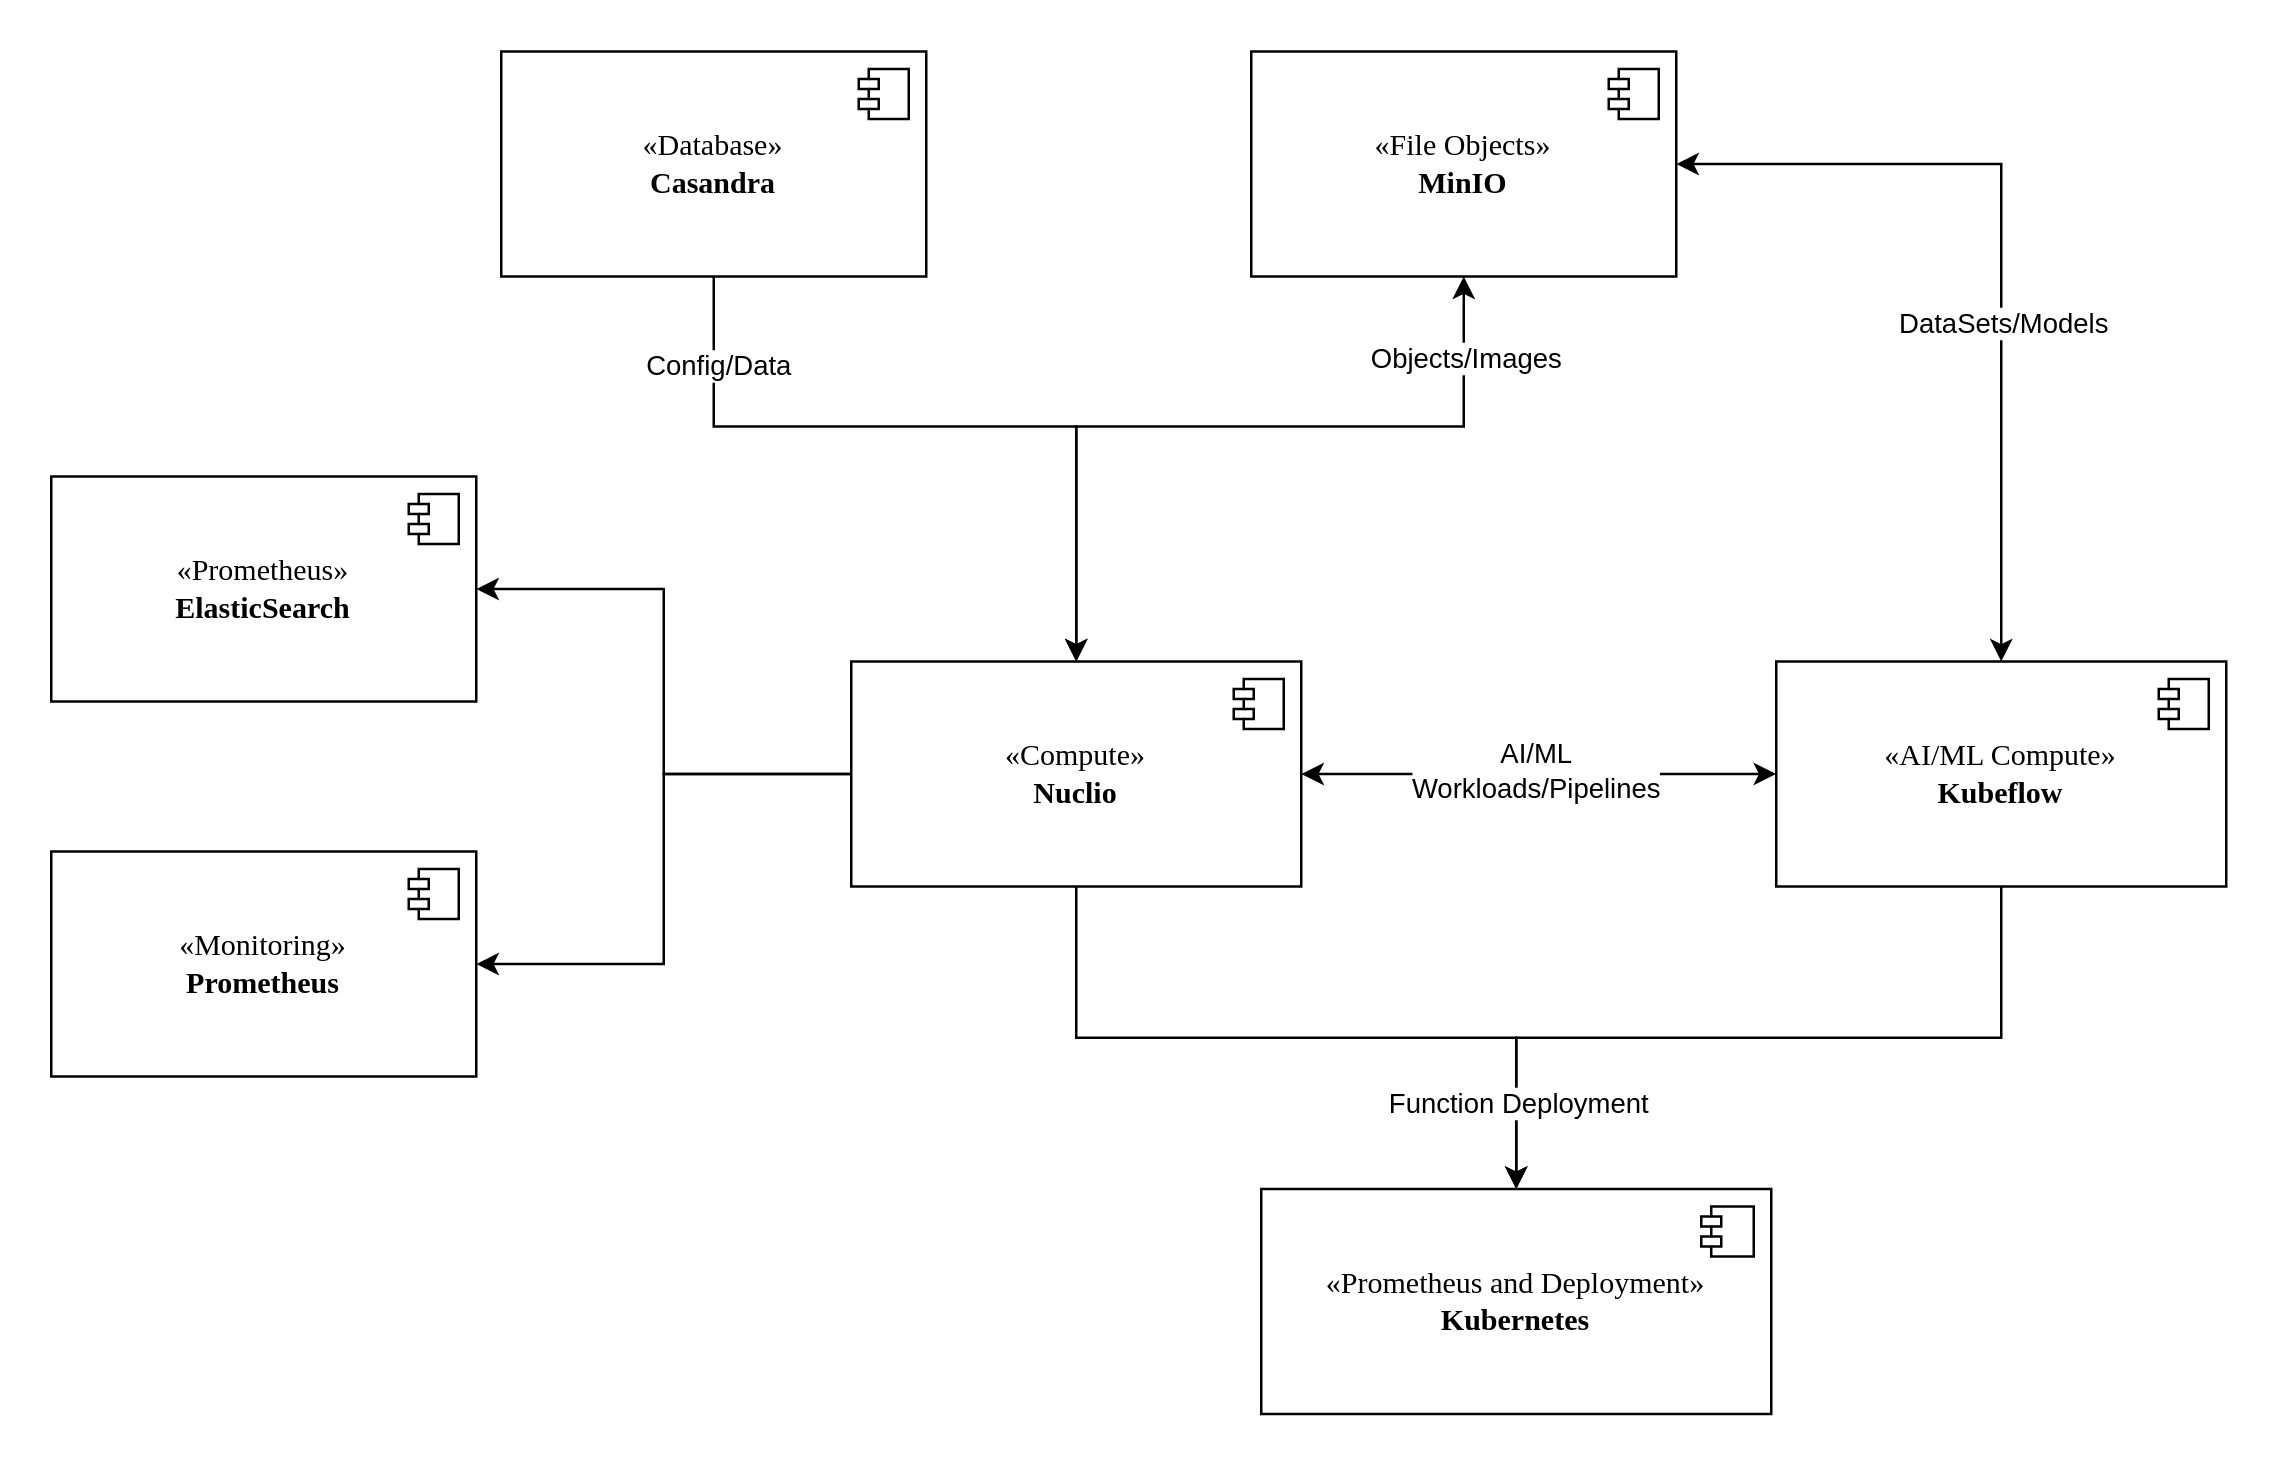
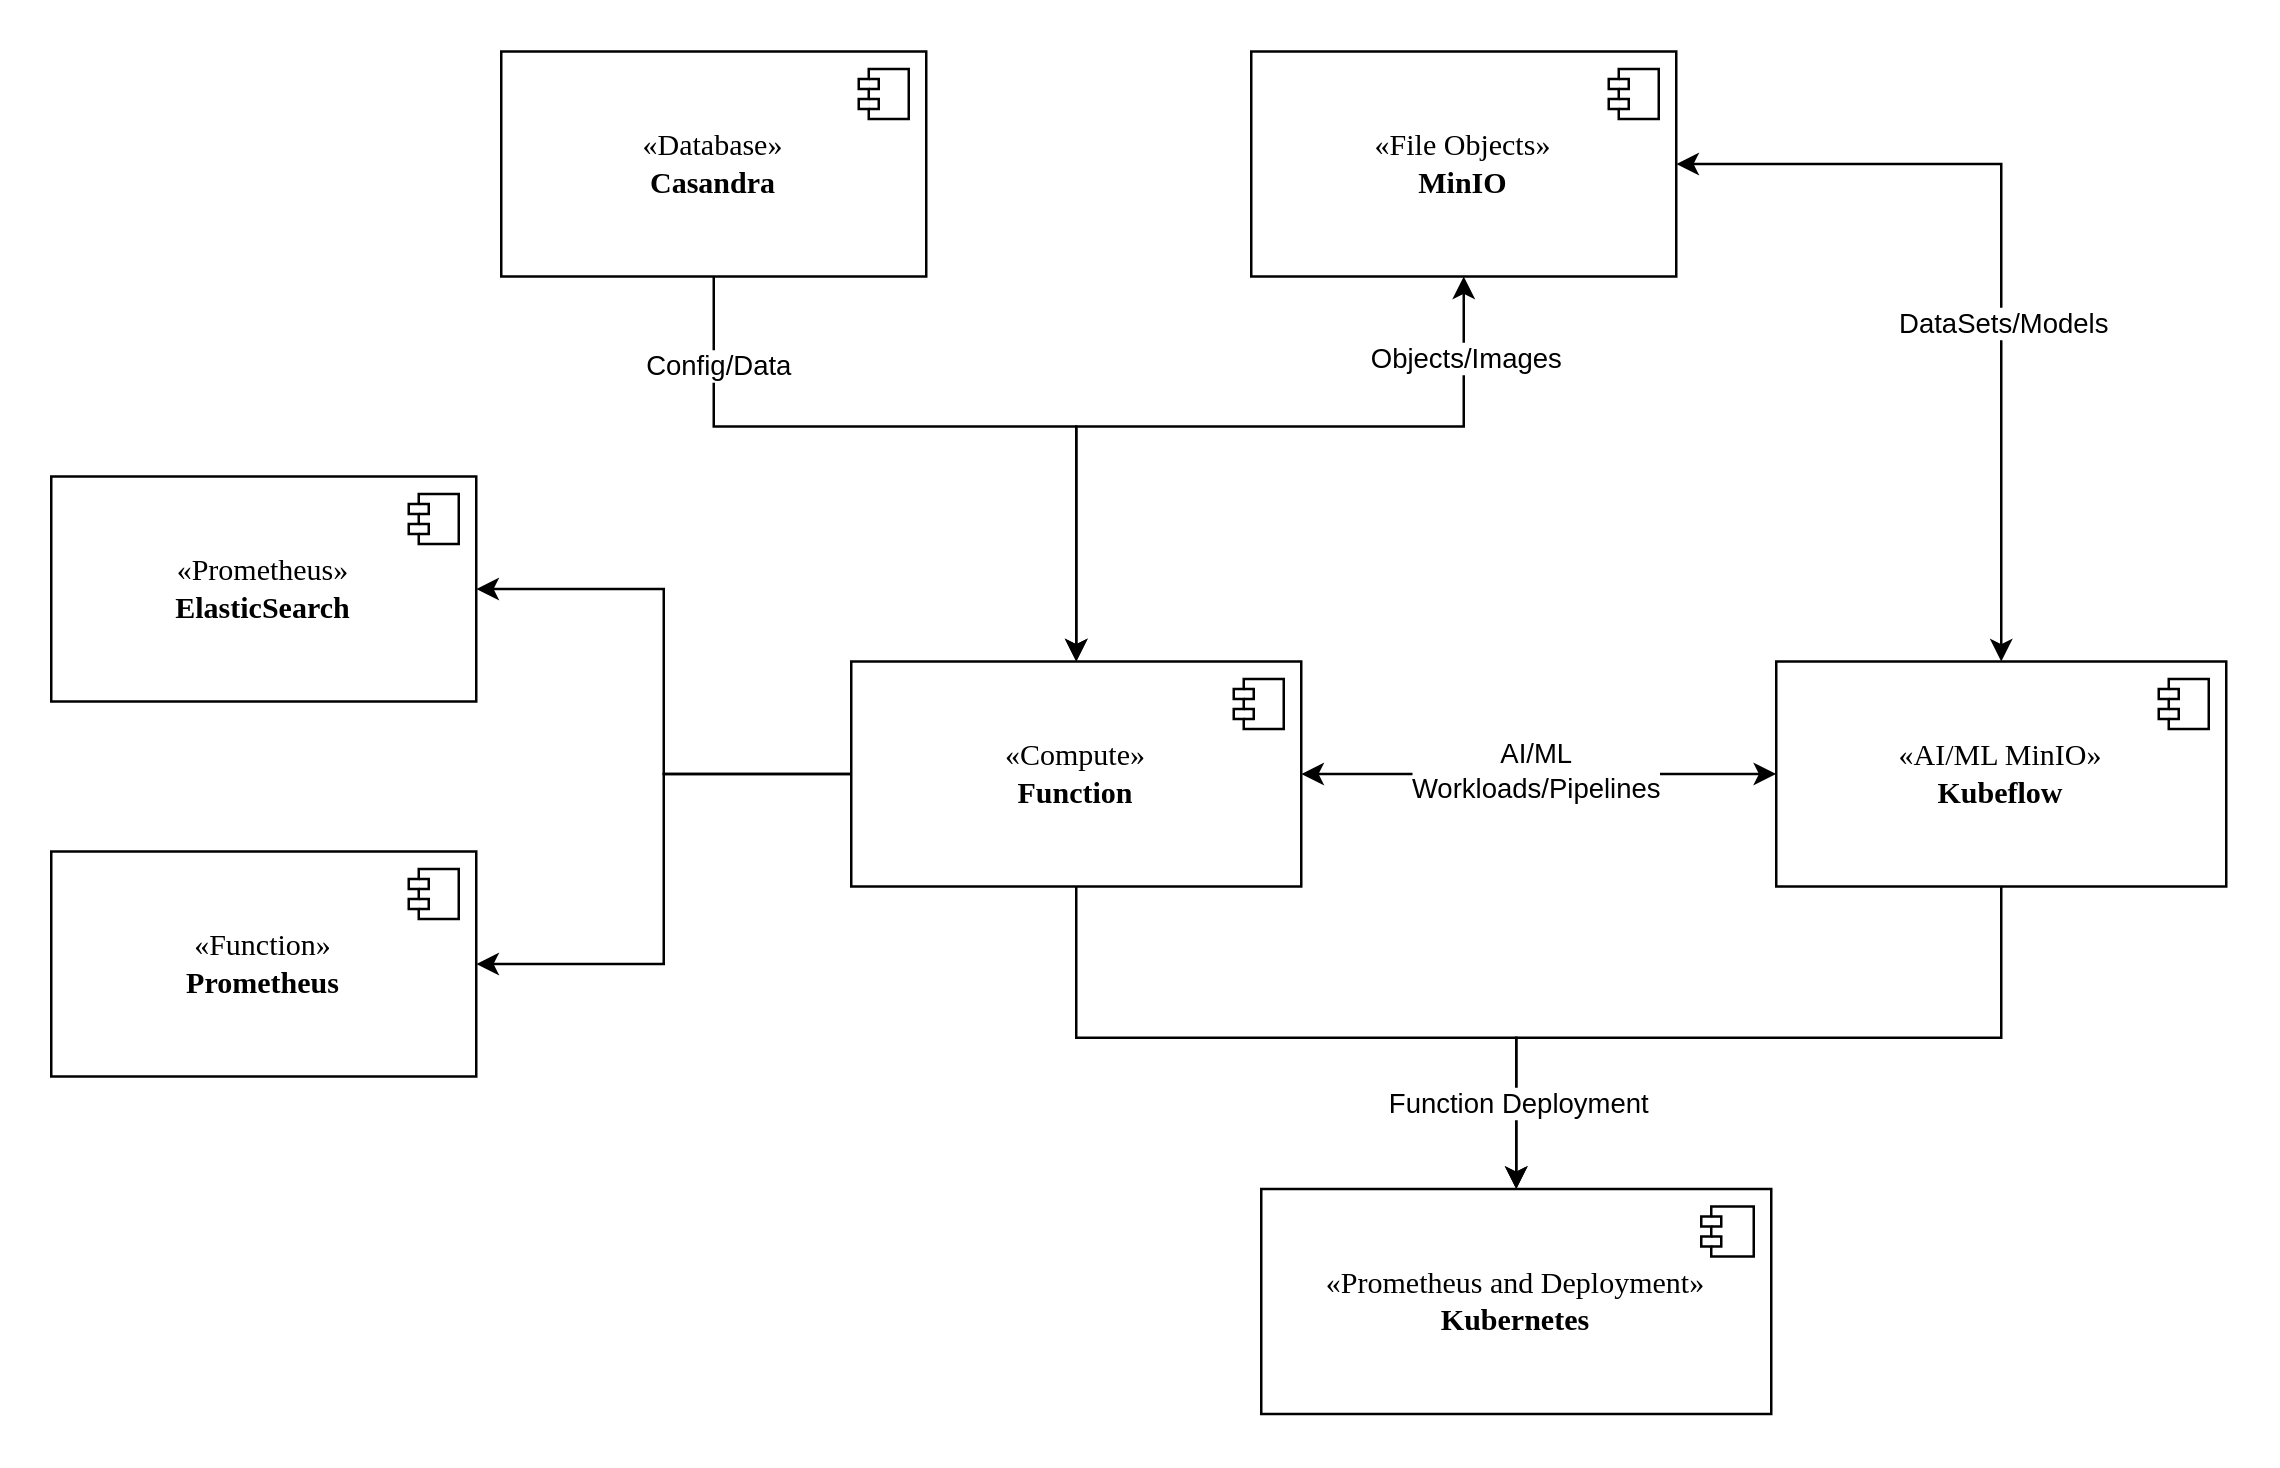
(1076, 774) -> (1076, 774)
(2001, 774) -> (2001, 774)
(264, 964) -> (264, 964)
